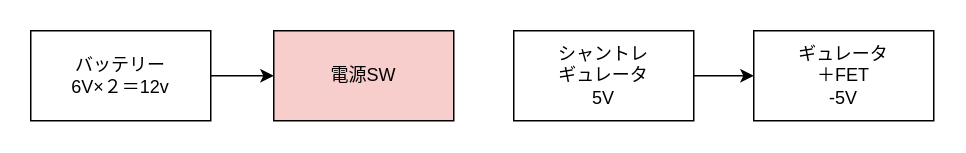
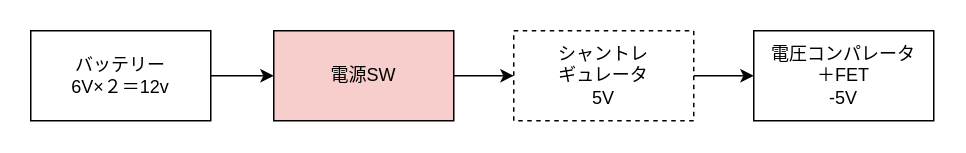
none -> (479, 76)
(604, 76) -> (604, 76)
(844, 76) -> (844, 76)
